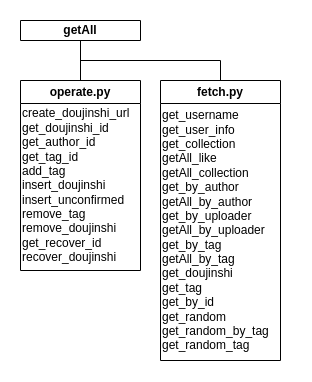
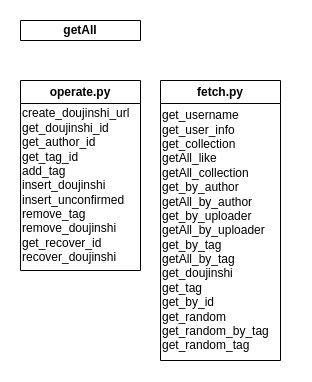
(161, 61) -> none
(81, 71) -> none
